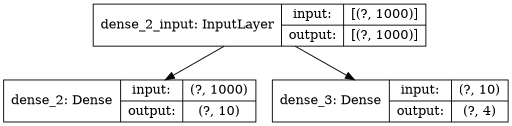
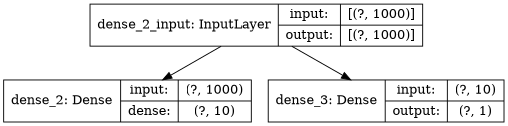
(152, 111) -> (149, 111)
(480, 111) -> (476, 111)
